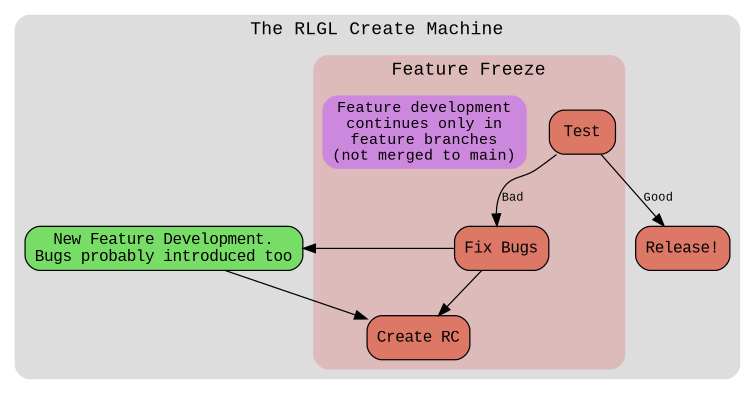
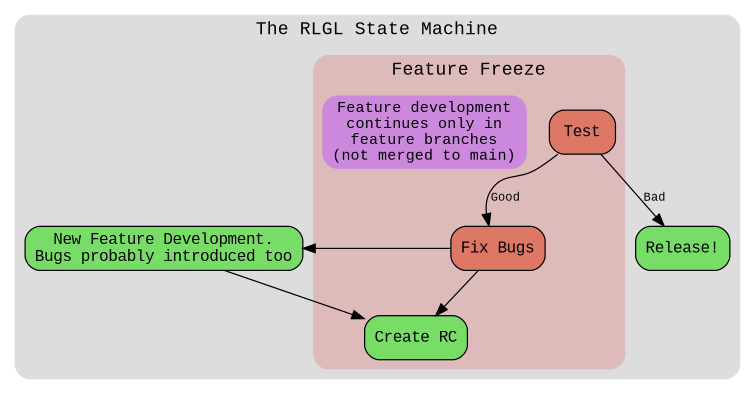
(377, 30) -> (377, 30)
(513, 198) -> (506, 198)
(659, 198) -> (655, 198)
(683, 248) -> (683, 248)
(418, 338) -> (416, 338)
